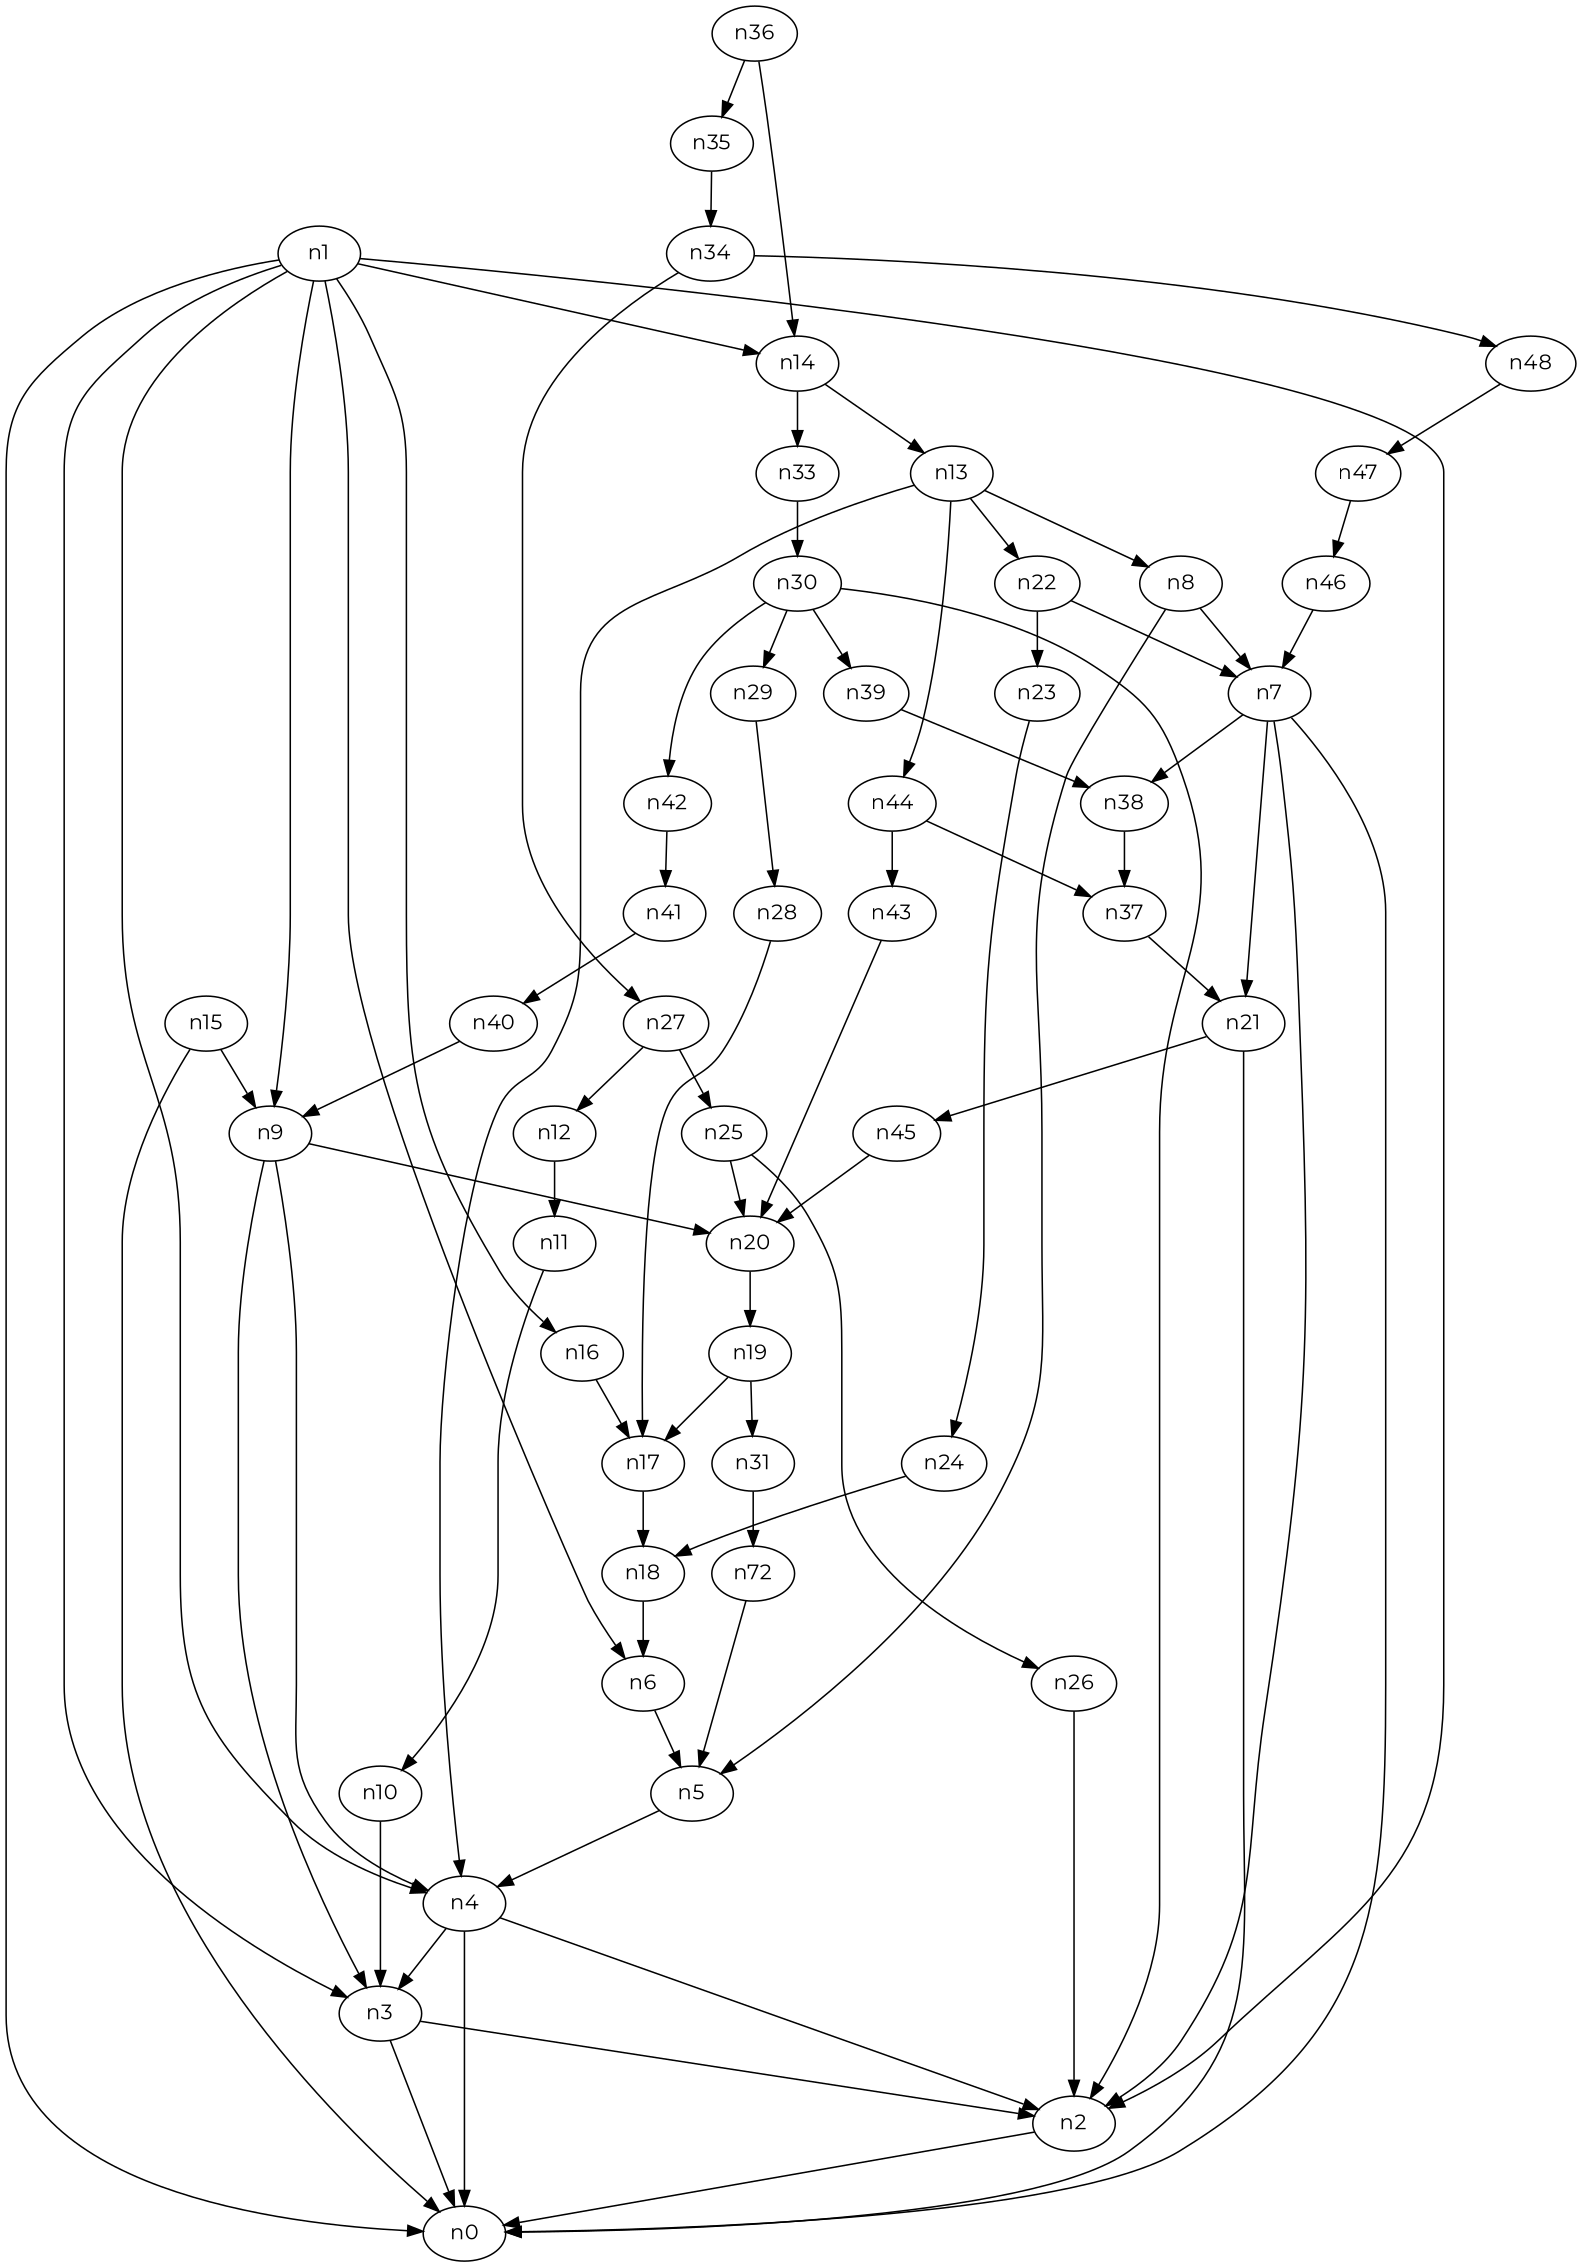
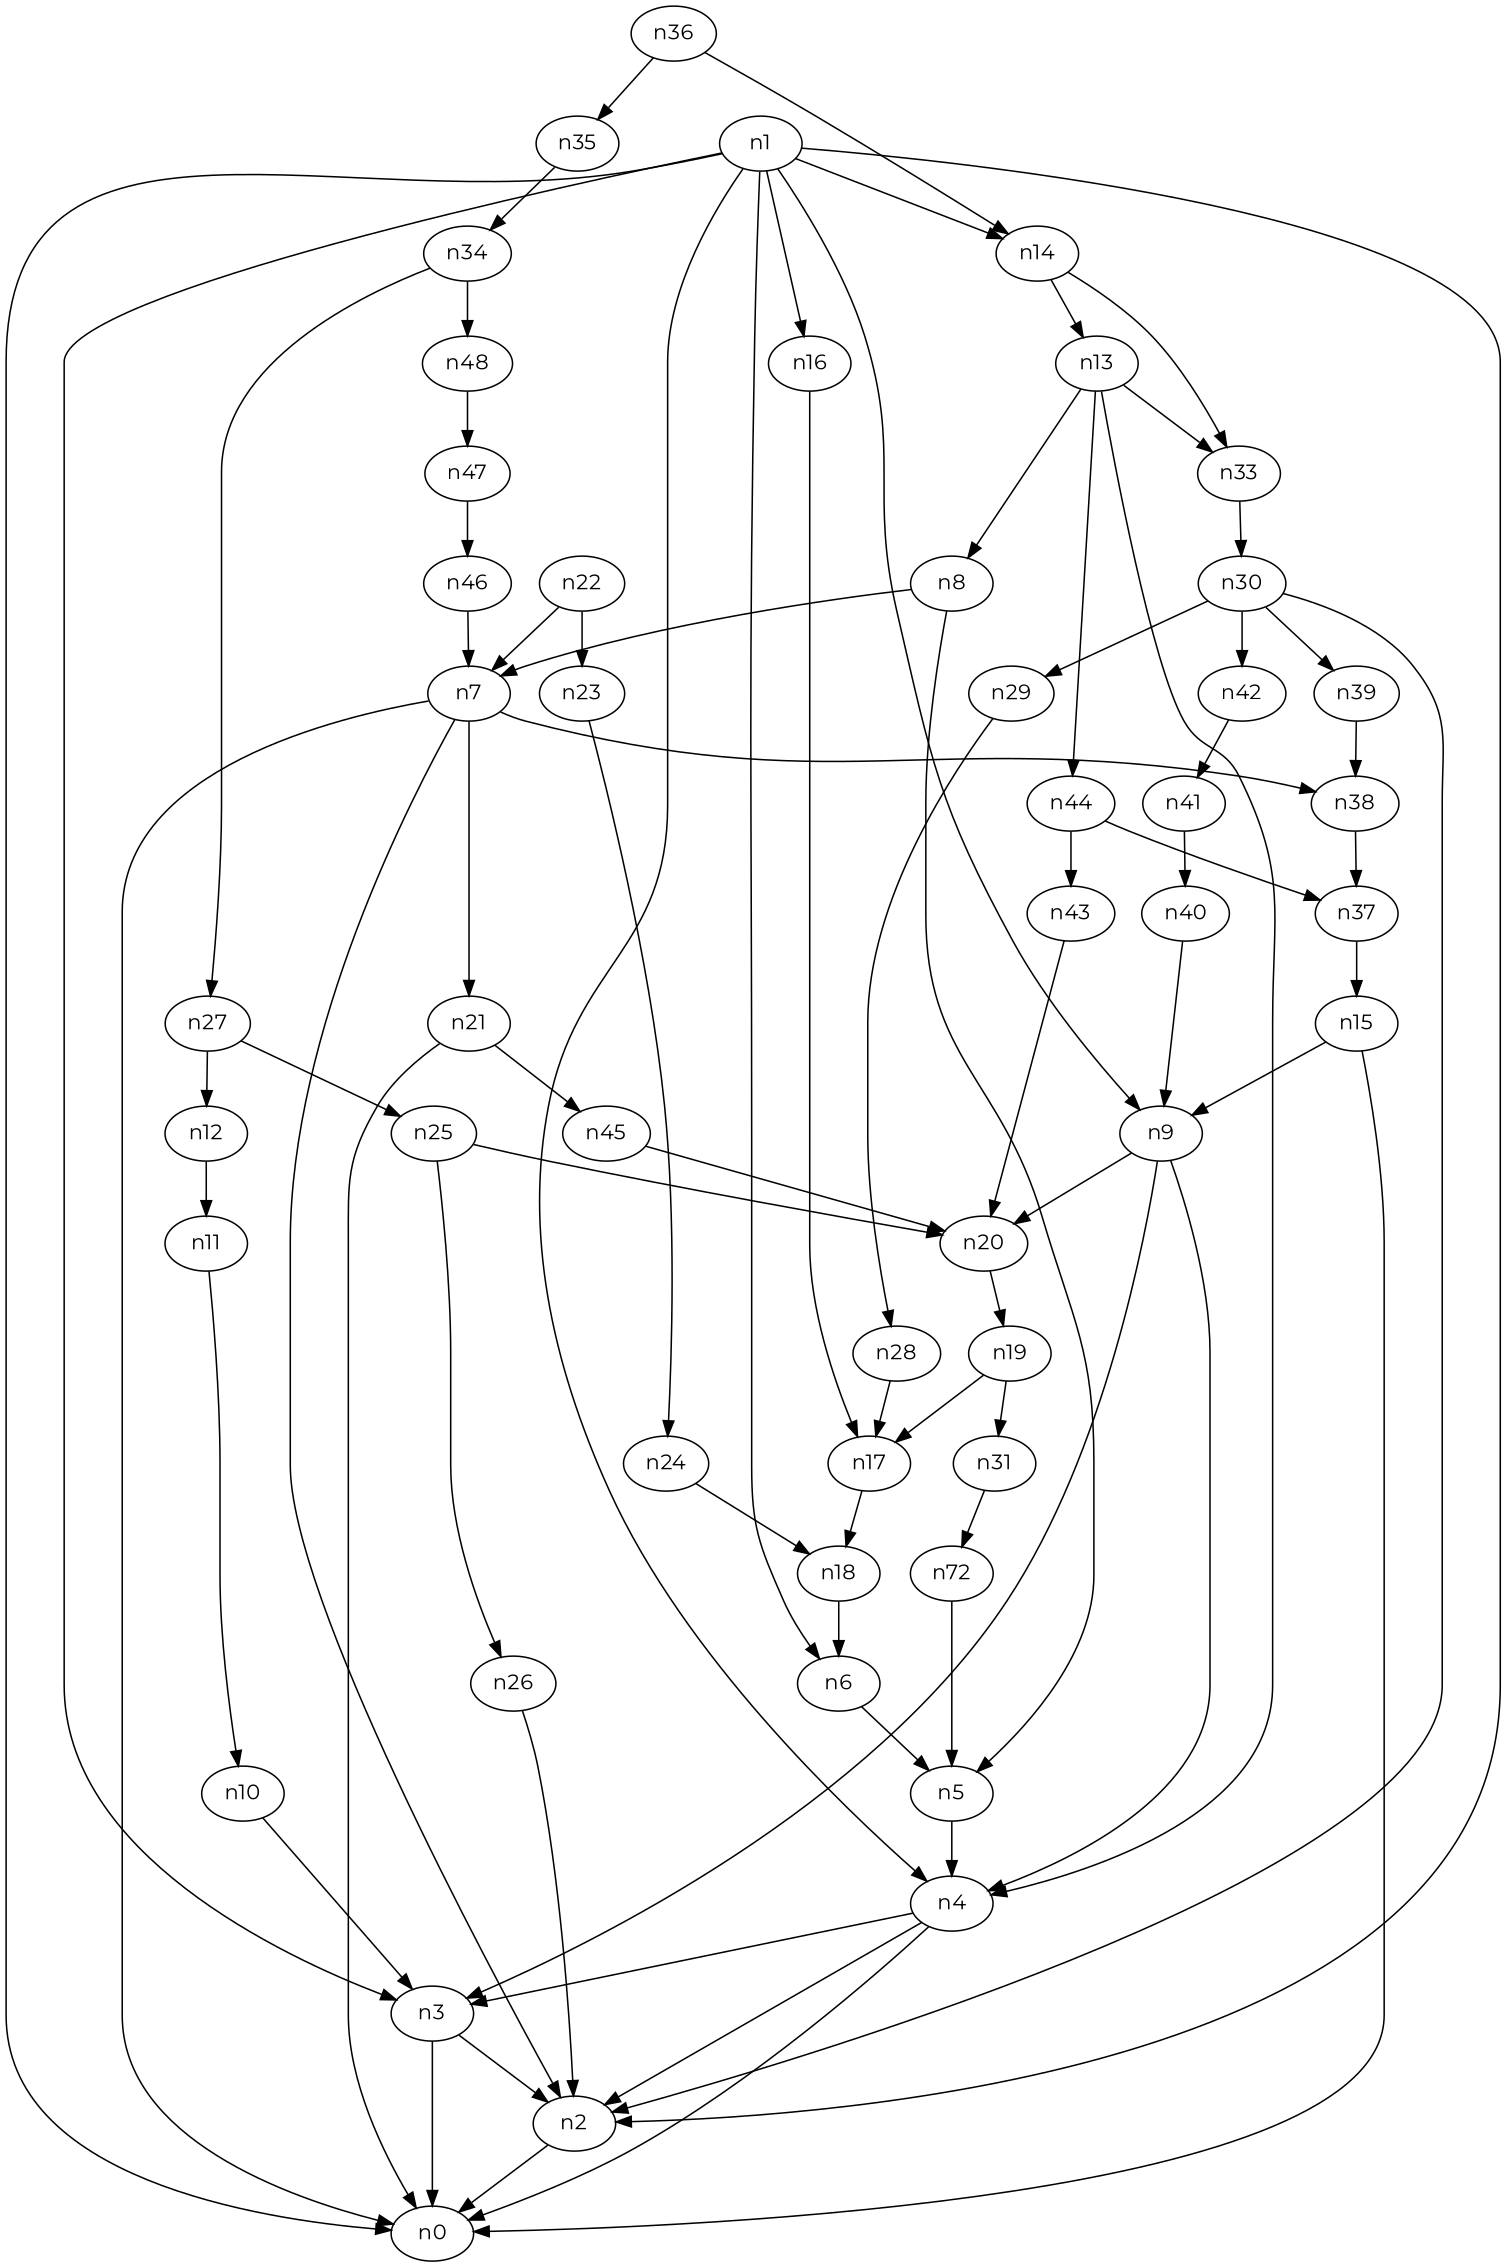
(989, 522) -> (1162, 414)
(1177, 962) -> (1357, 961)
